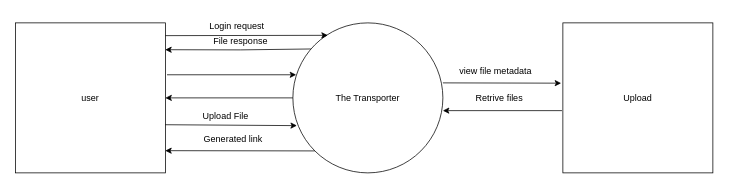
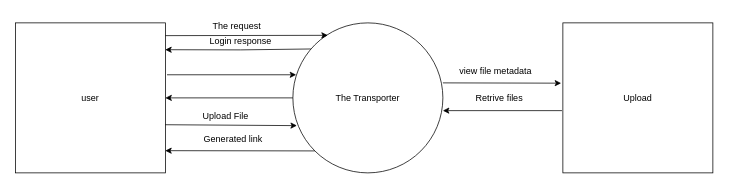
(237, 27) -> (237, 27)
(241, 42) -> (241, 42)
